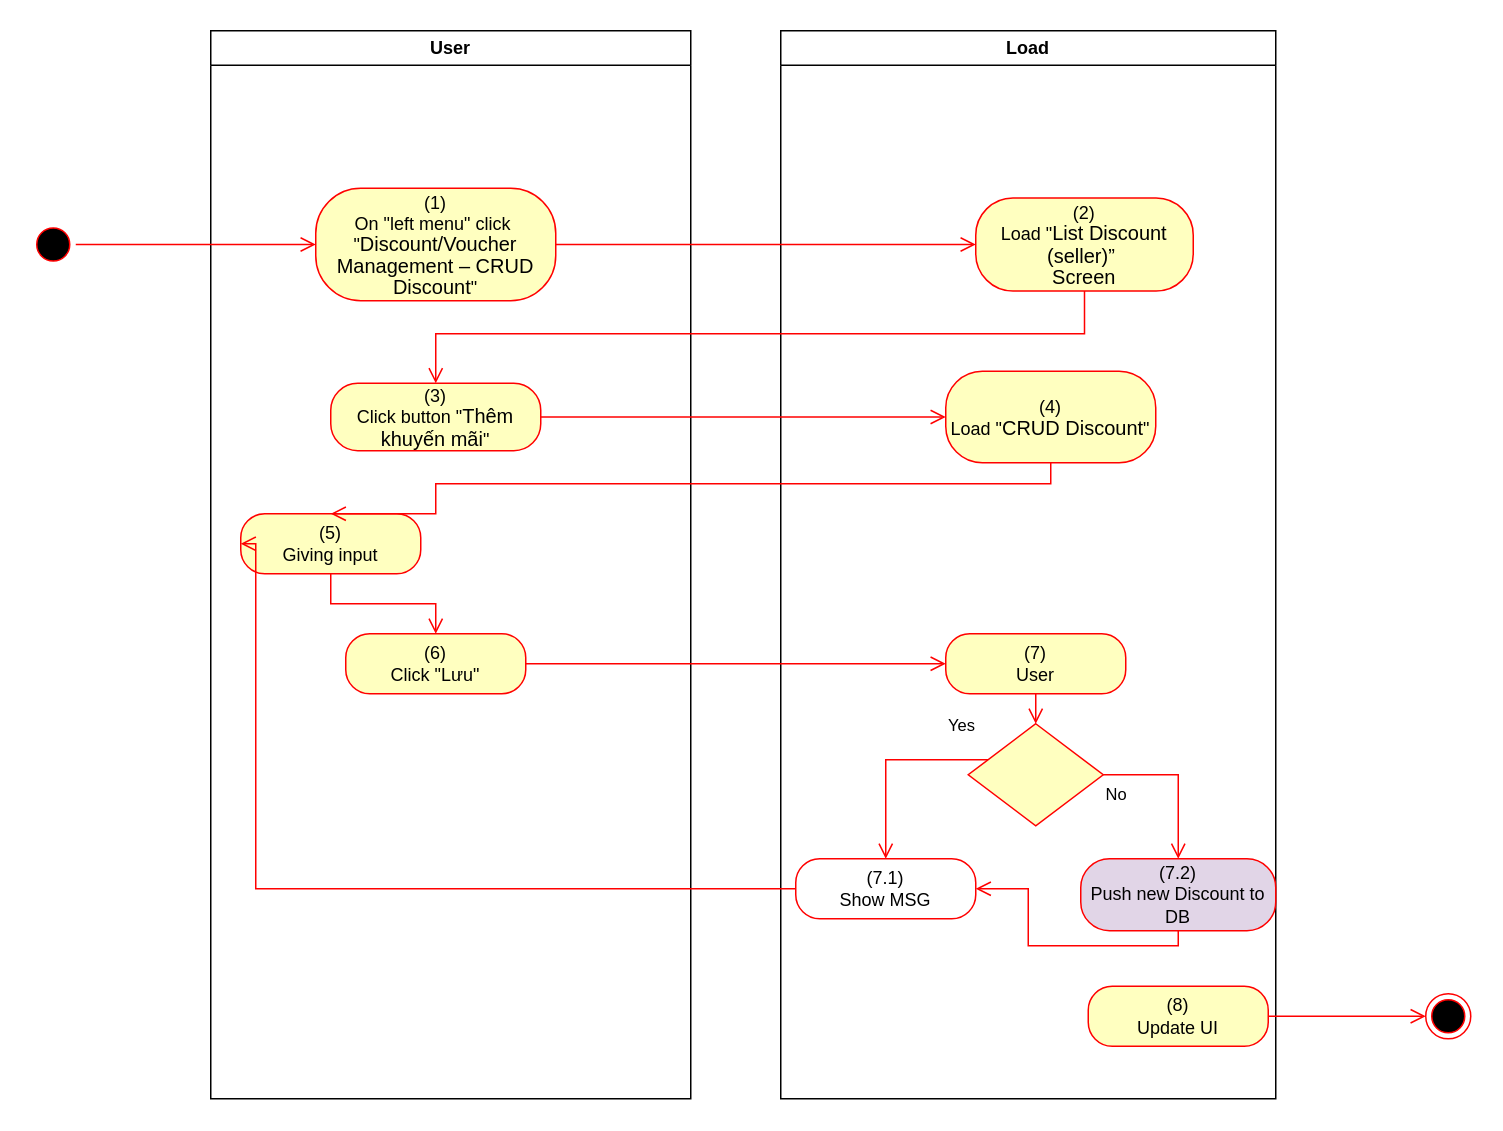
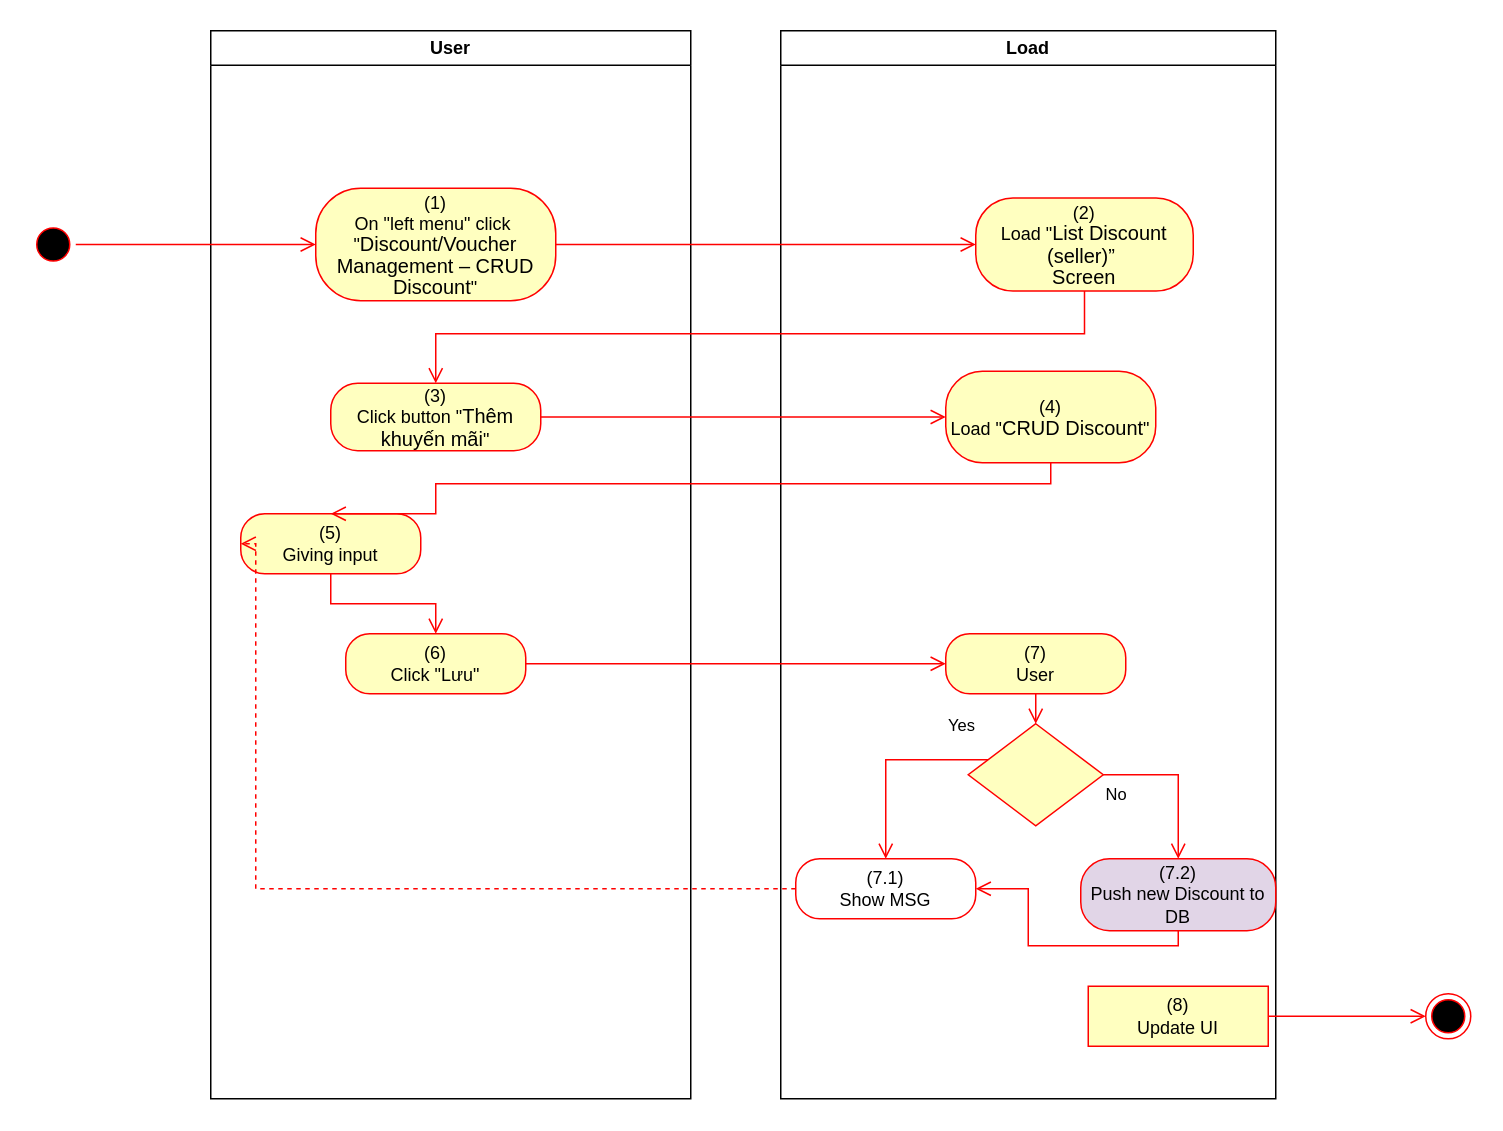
(348, 889) -> (348, 889)
(1178, 1016) -> (1178, 1016)
